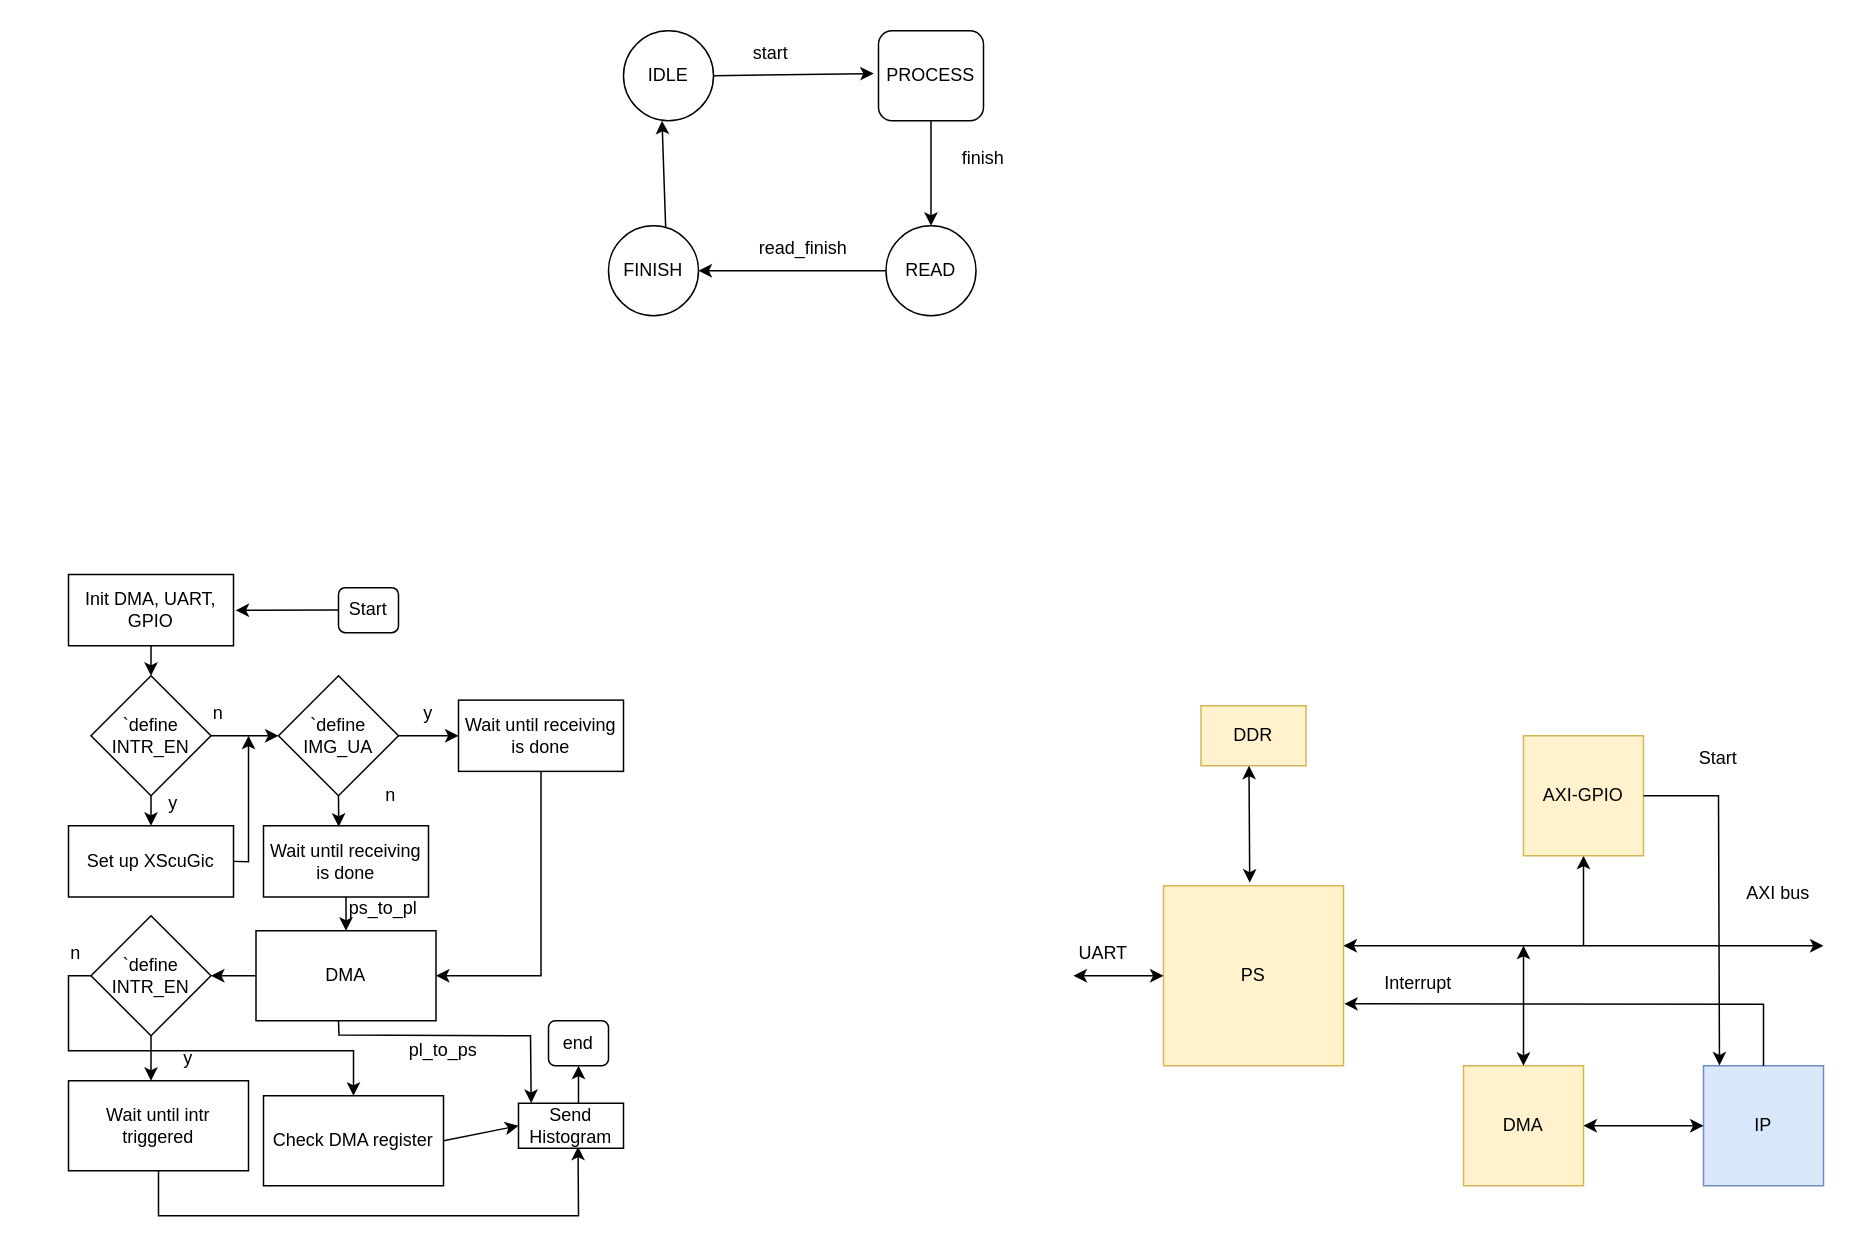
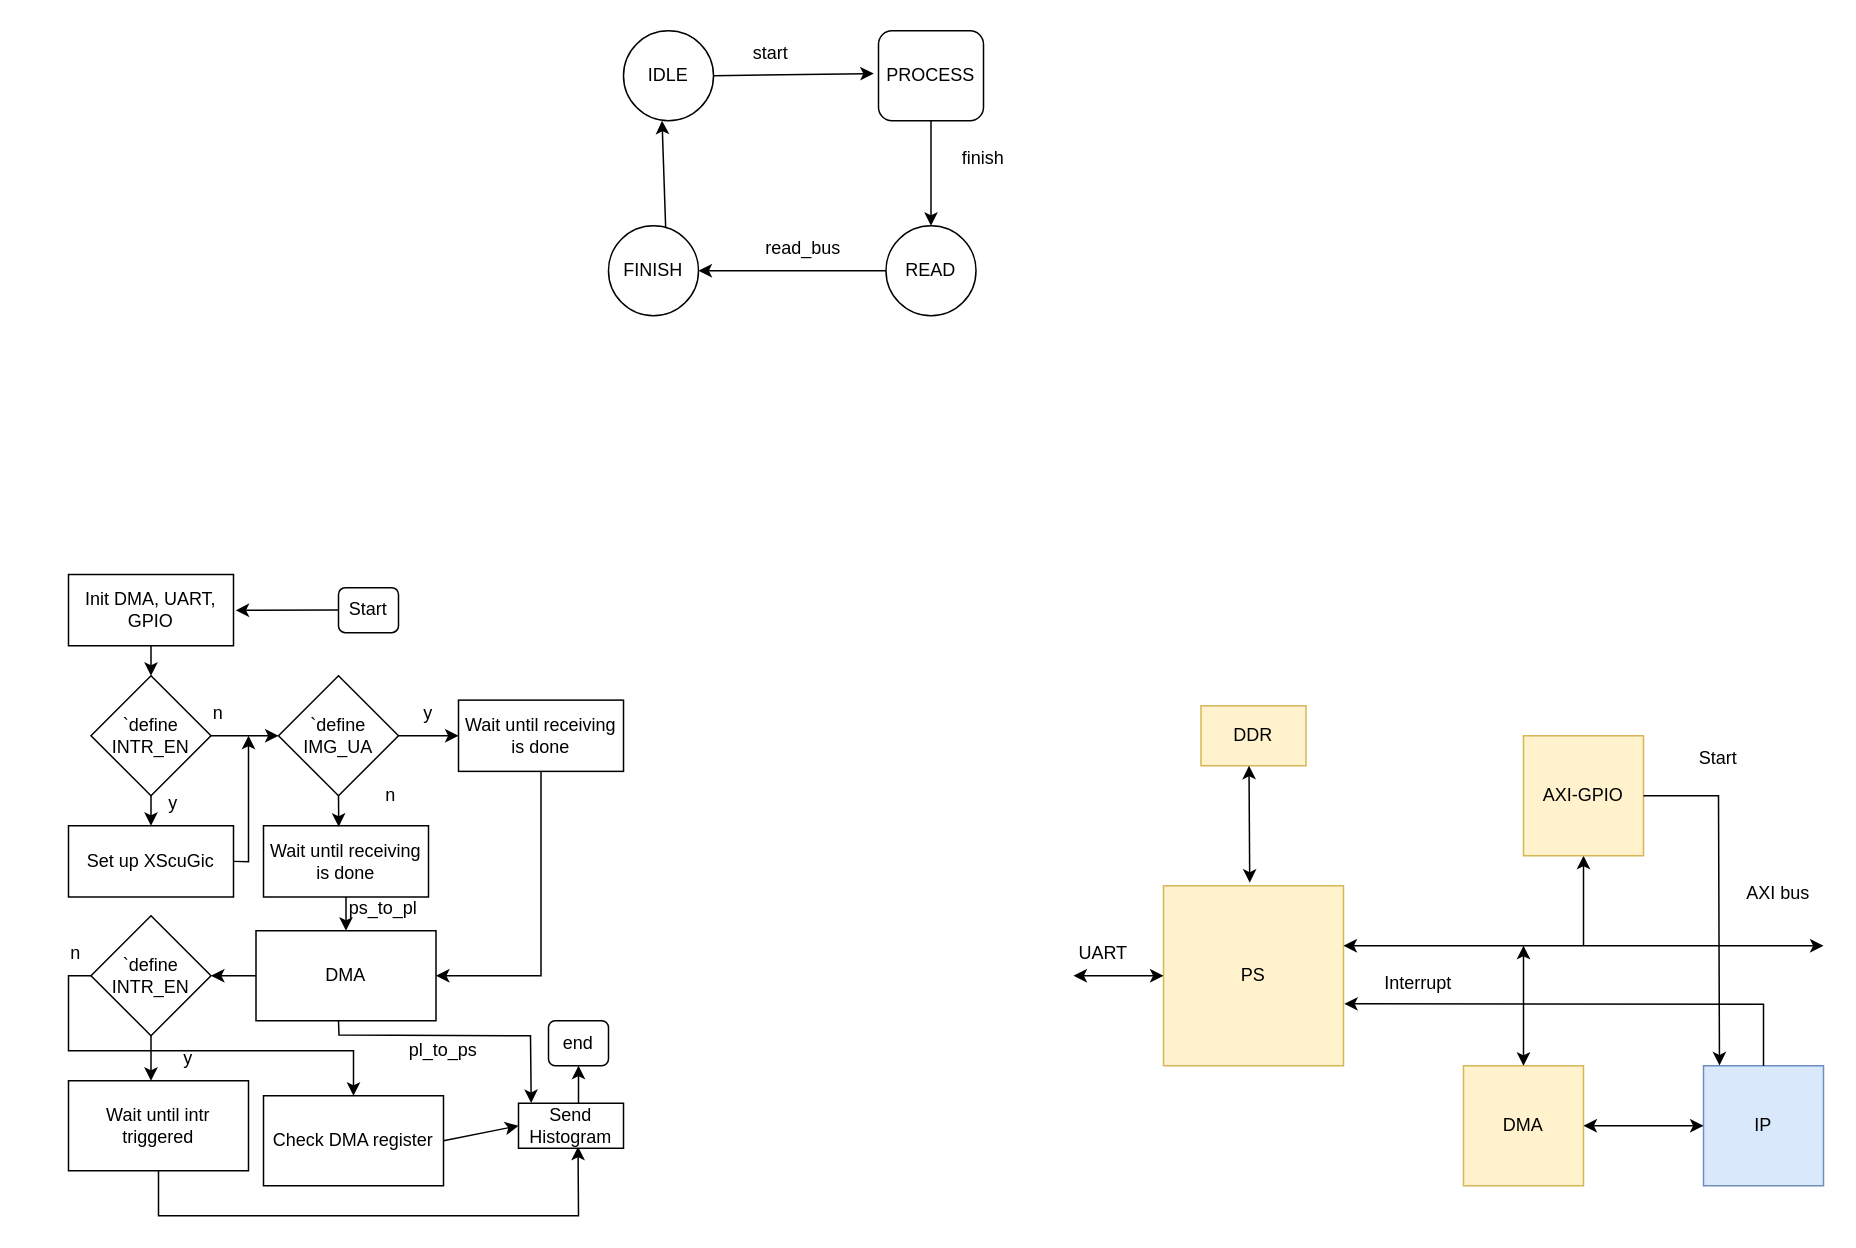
(803, 248) -> (803, 248)
